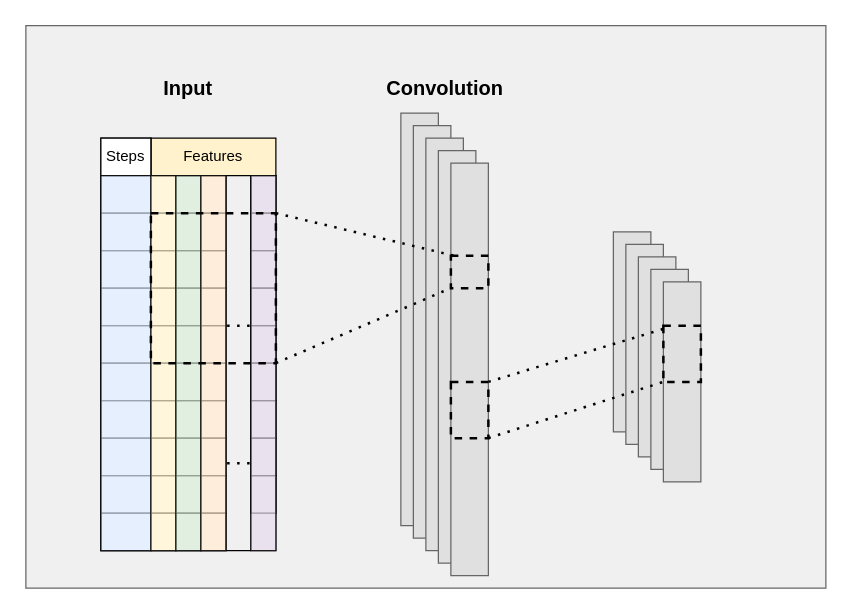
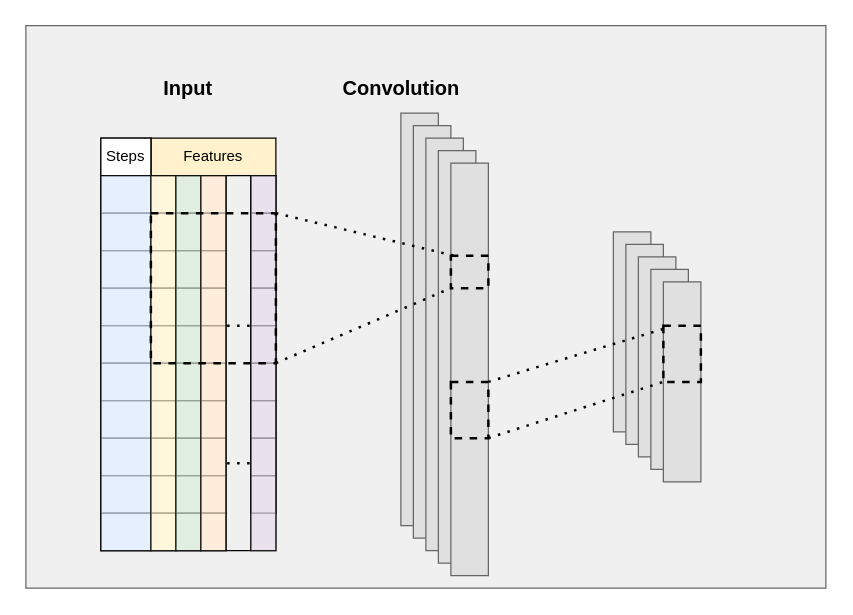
(444, 88) -> (401, 88)
